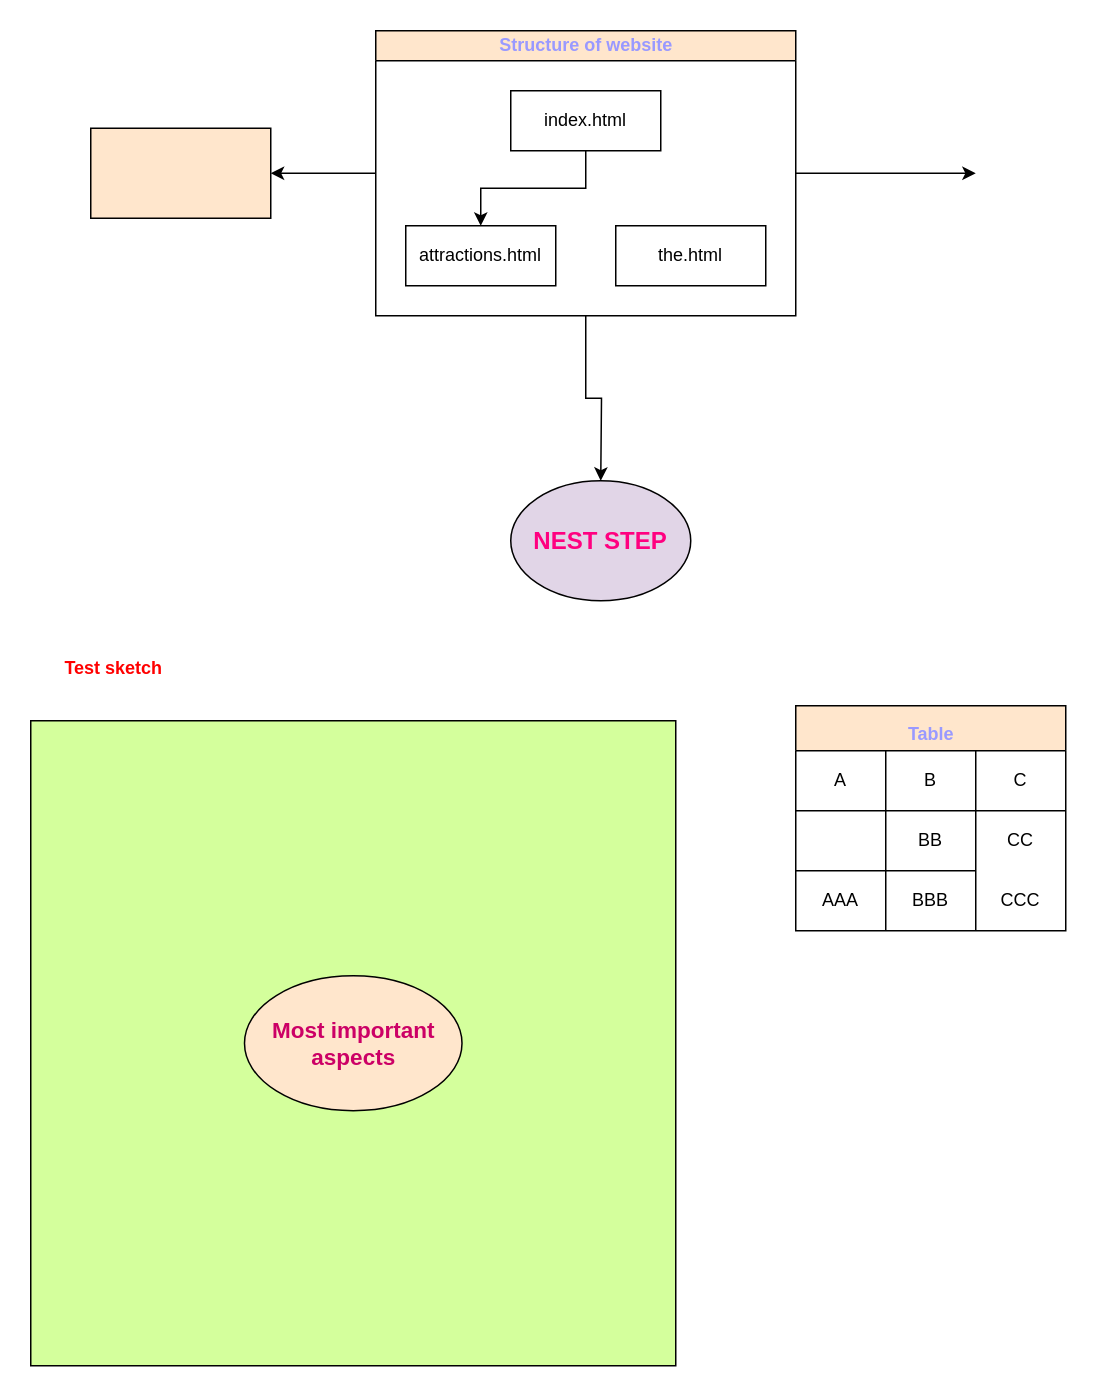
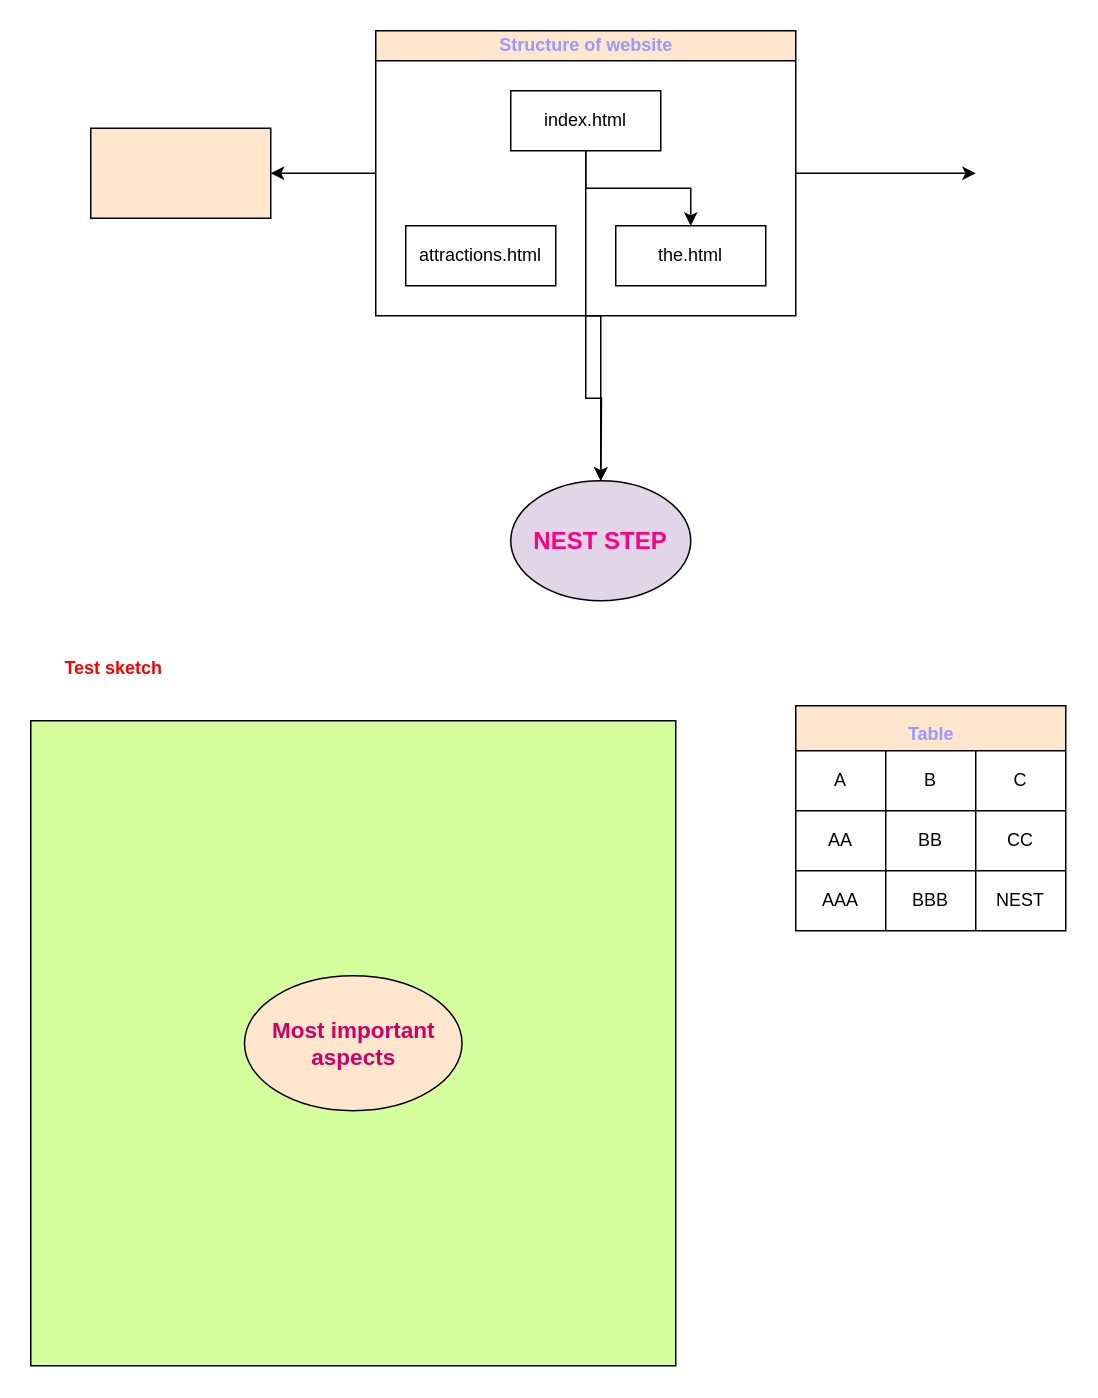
(519, 188) -> (586, 252)
none -> (653, 188)
none -> (841, 841)
(1021, 901) -> (1021, 901)
